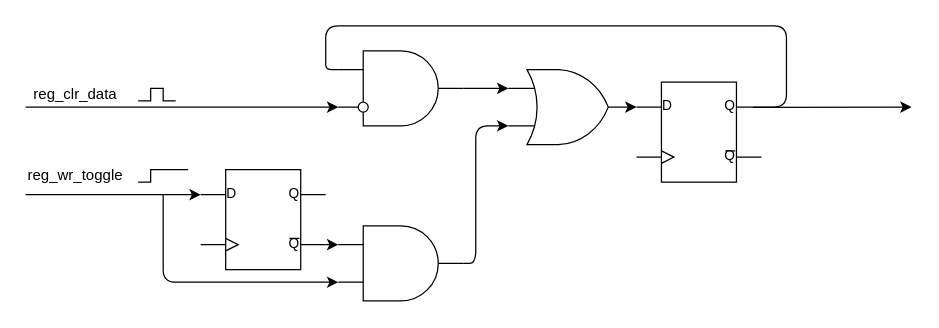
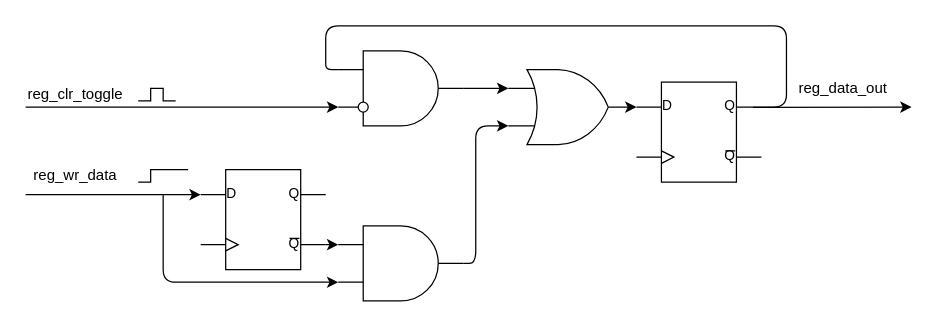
none -> (843, 88)
(76, 94) -> (76, 94)
(76, 176) -> (76, 176)
